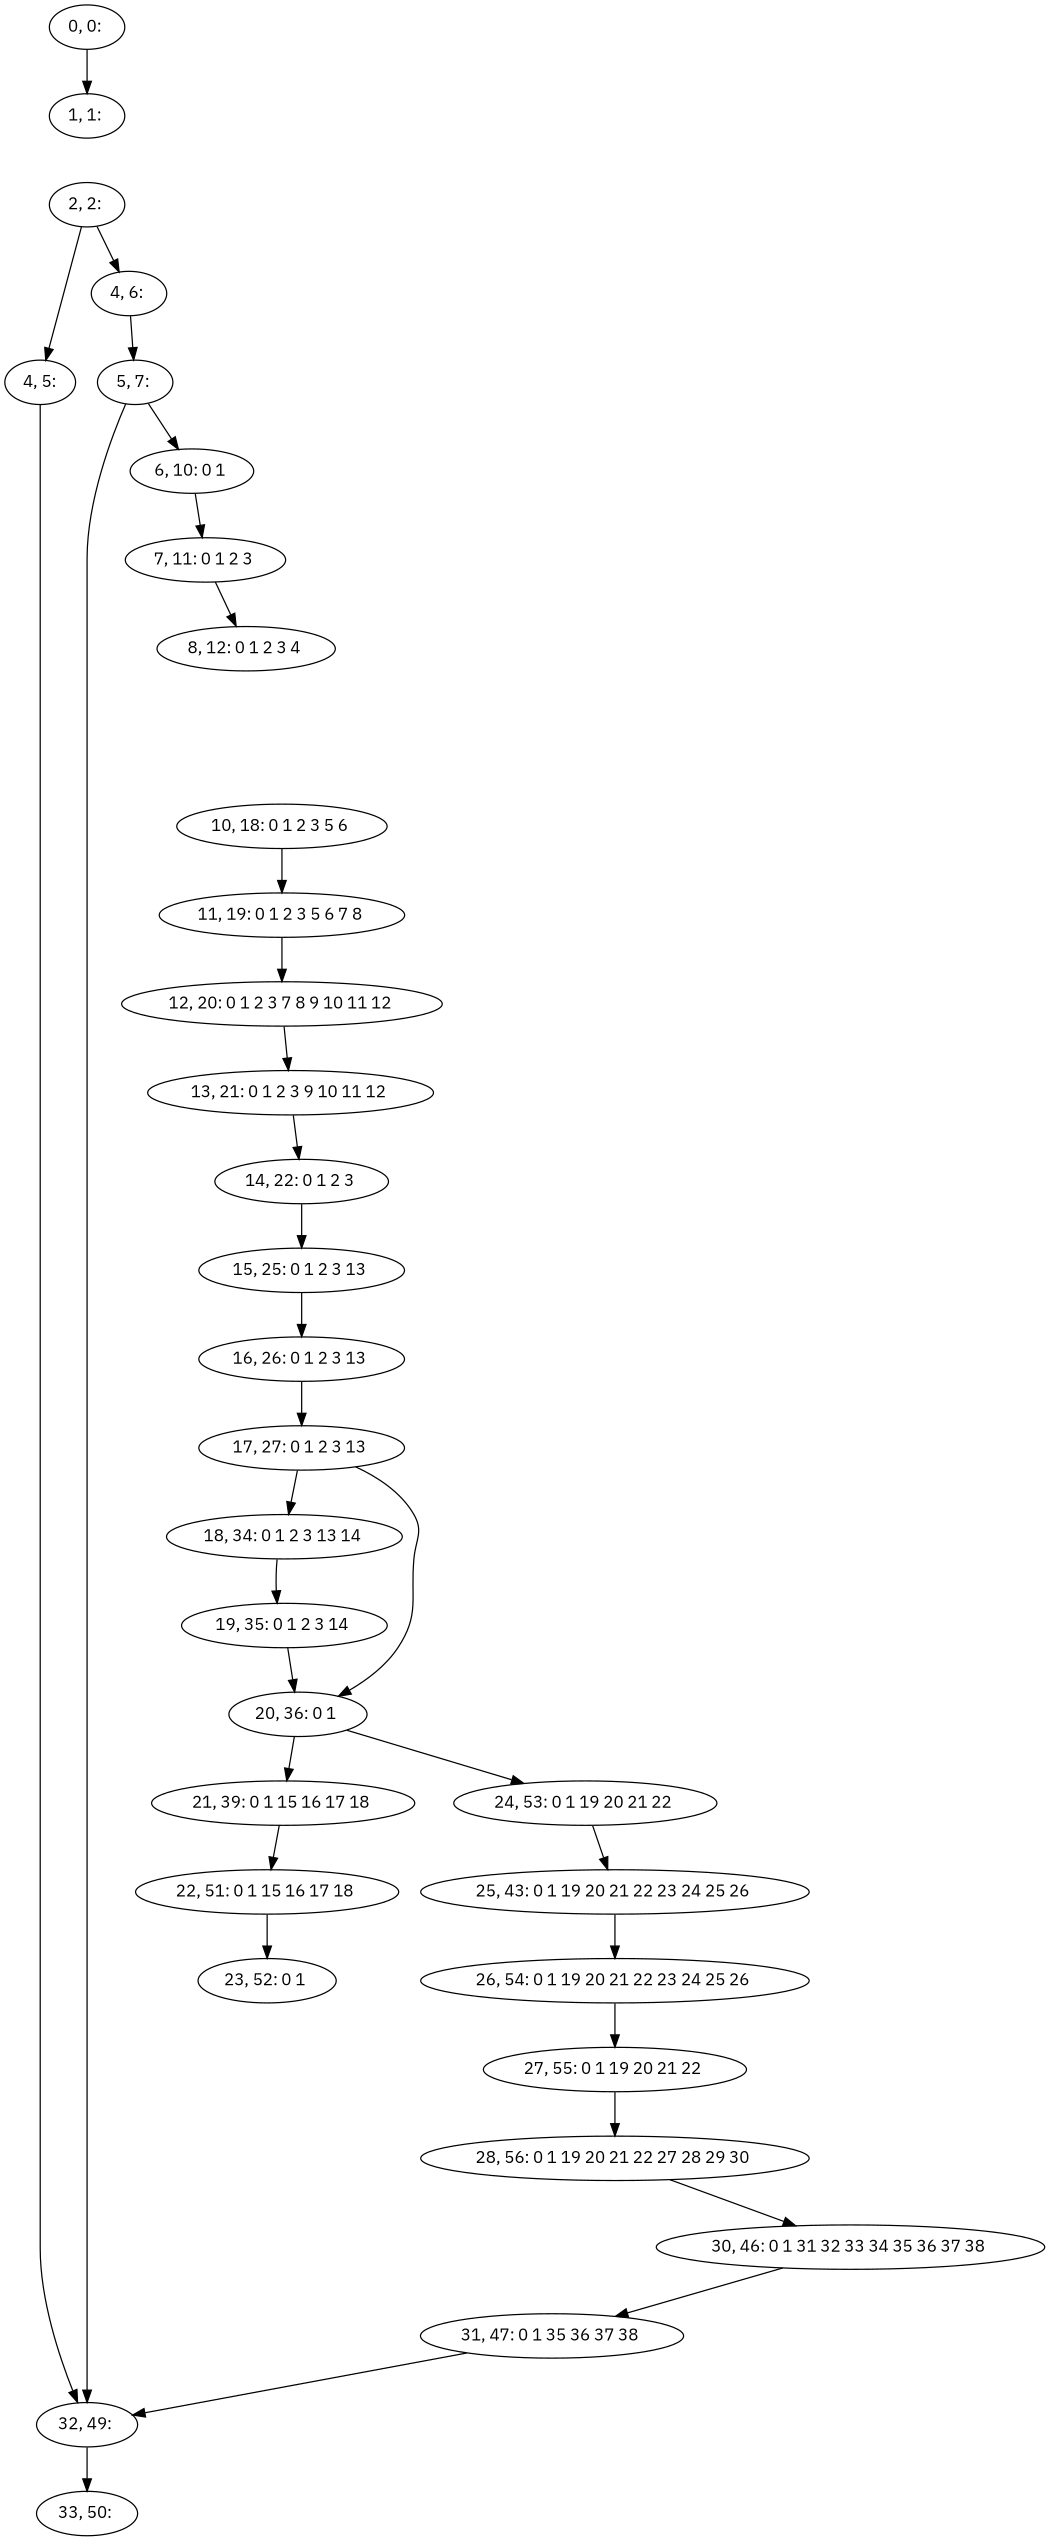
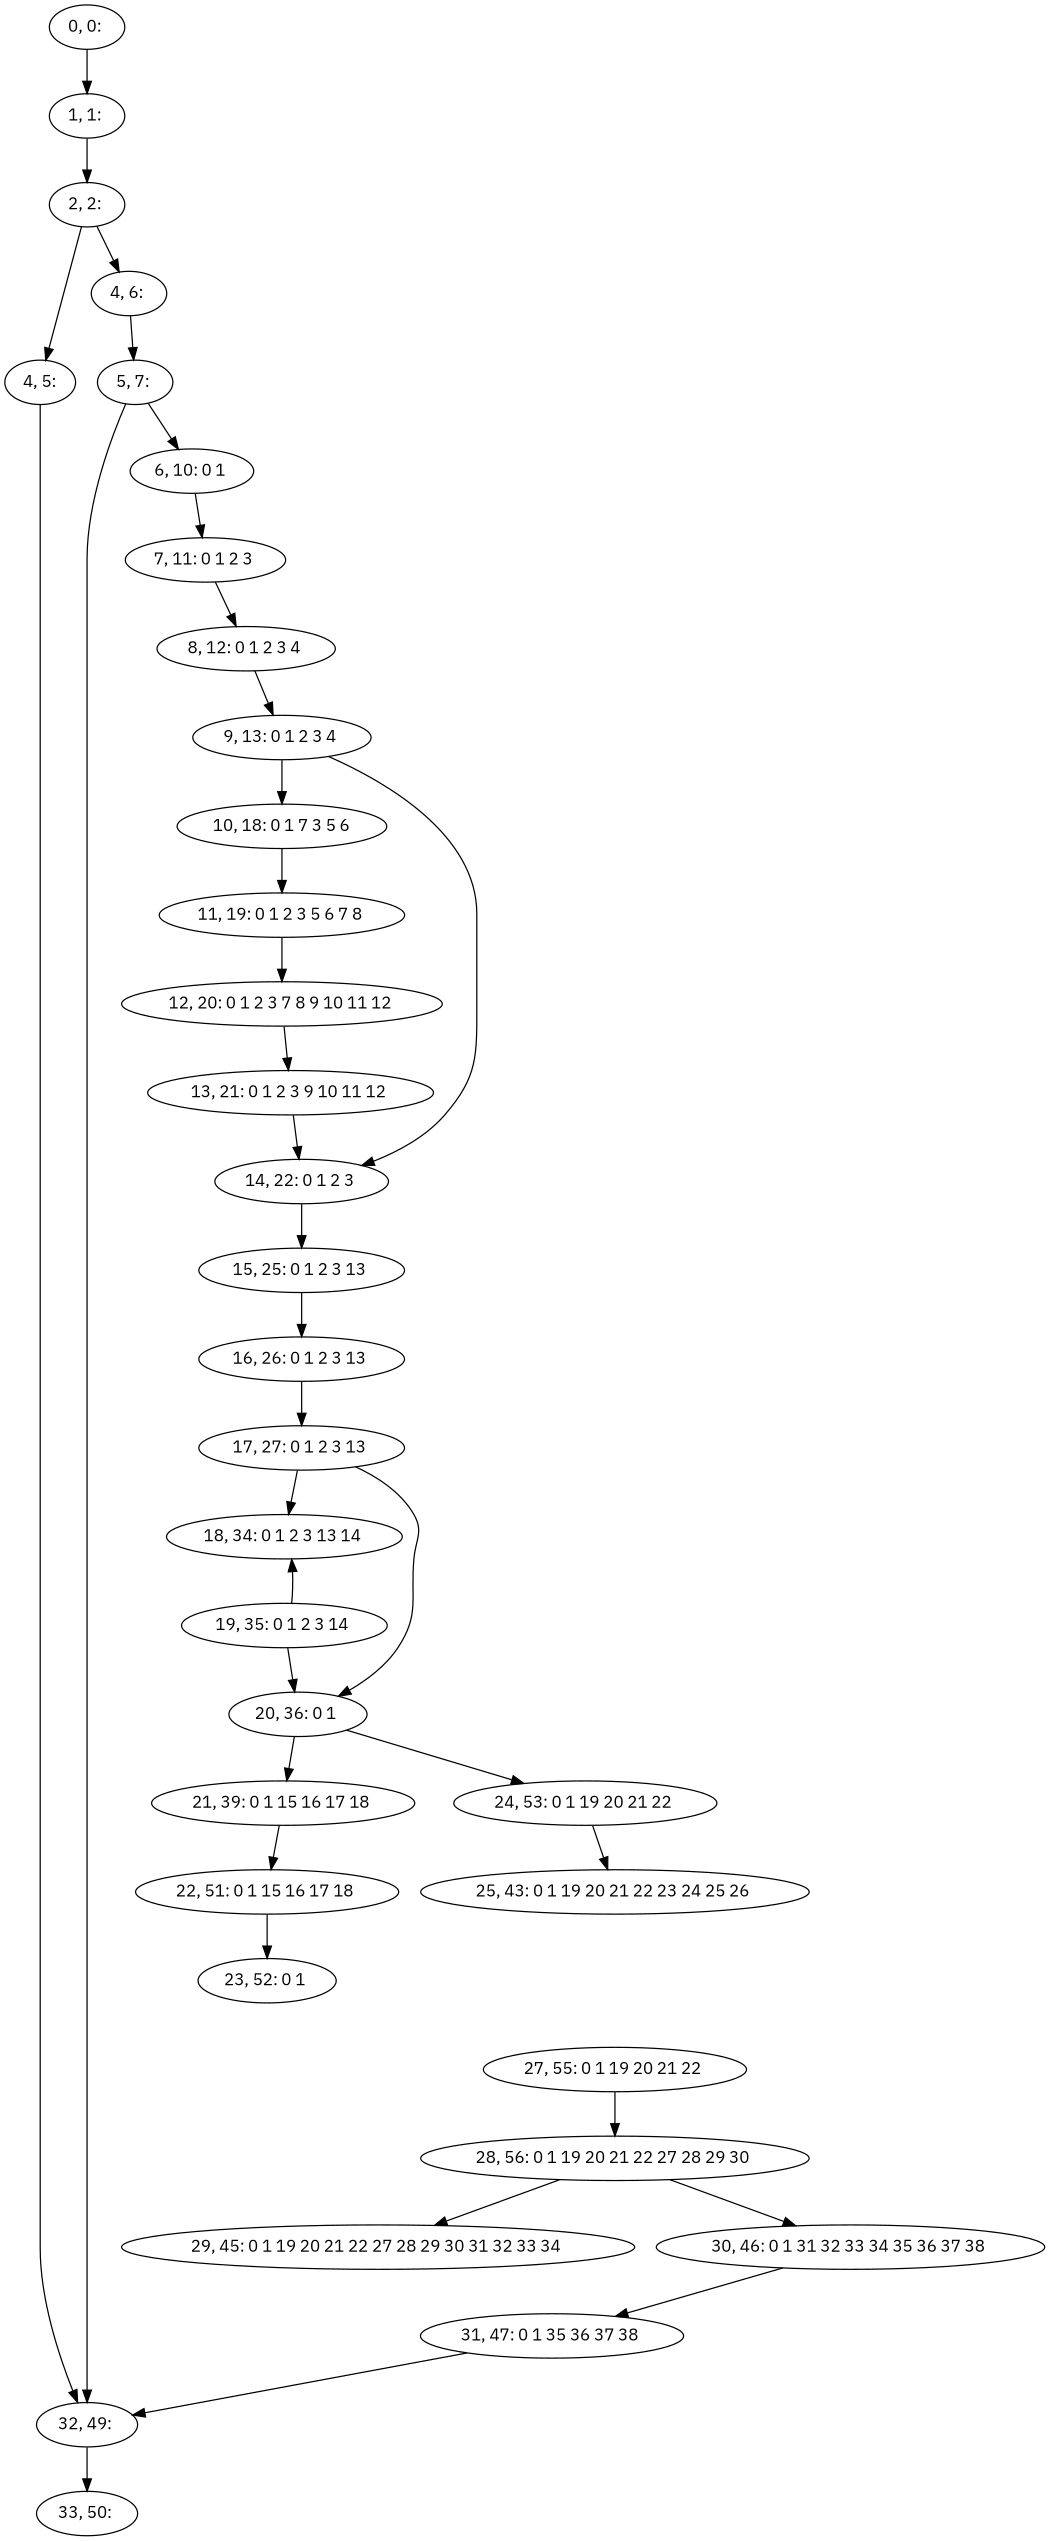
none -> (87, 154)
none -> (282, 738)
(282, 826) -> (282, 826)
(276, 1575) -> (293, 1587)
(615, 1981) -> none
none -> (378, 2247)
